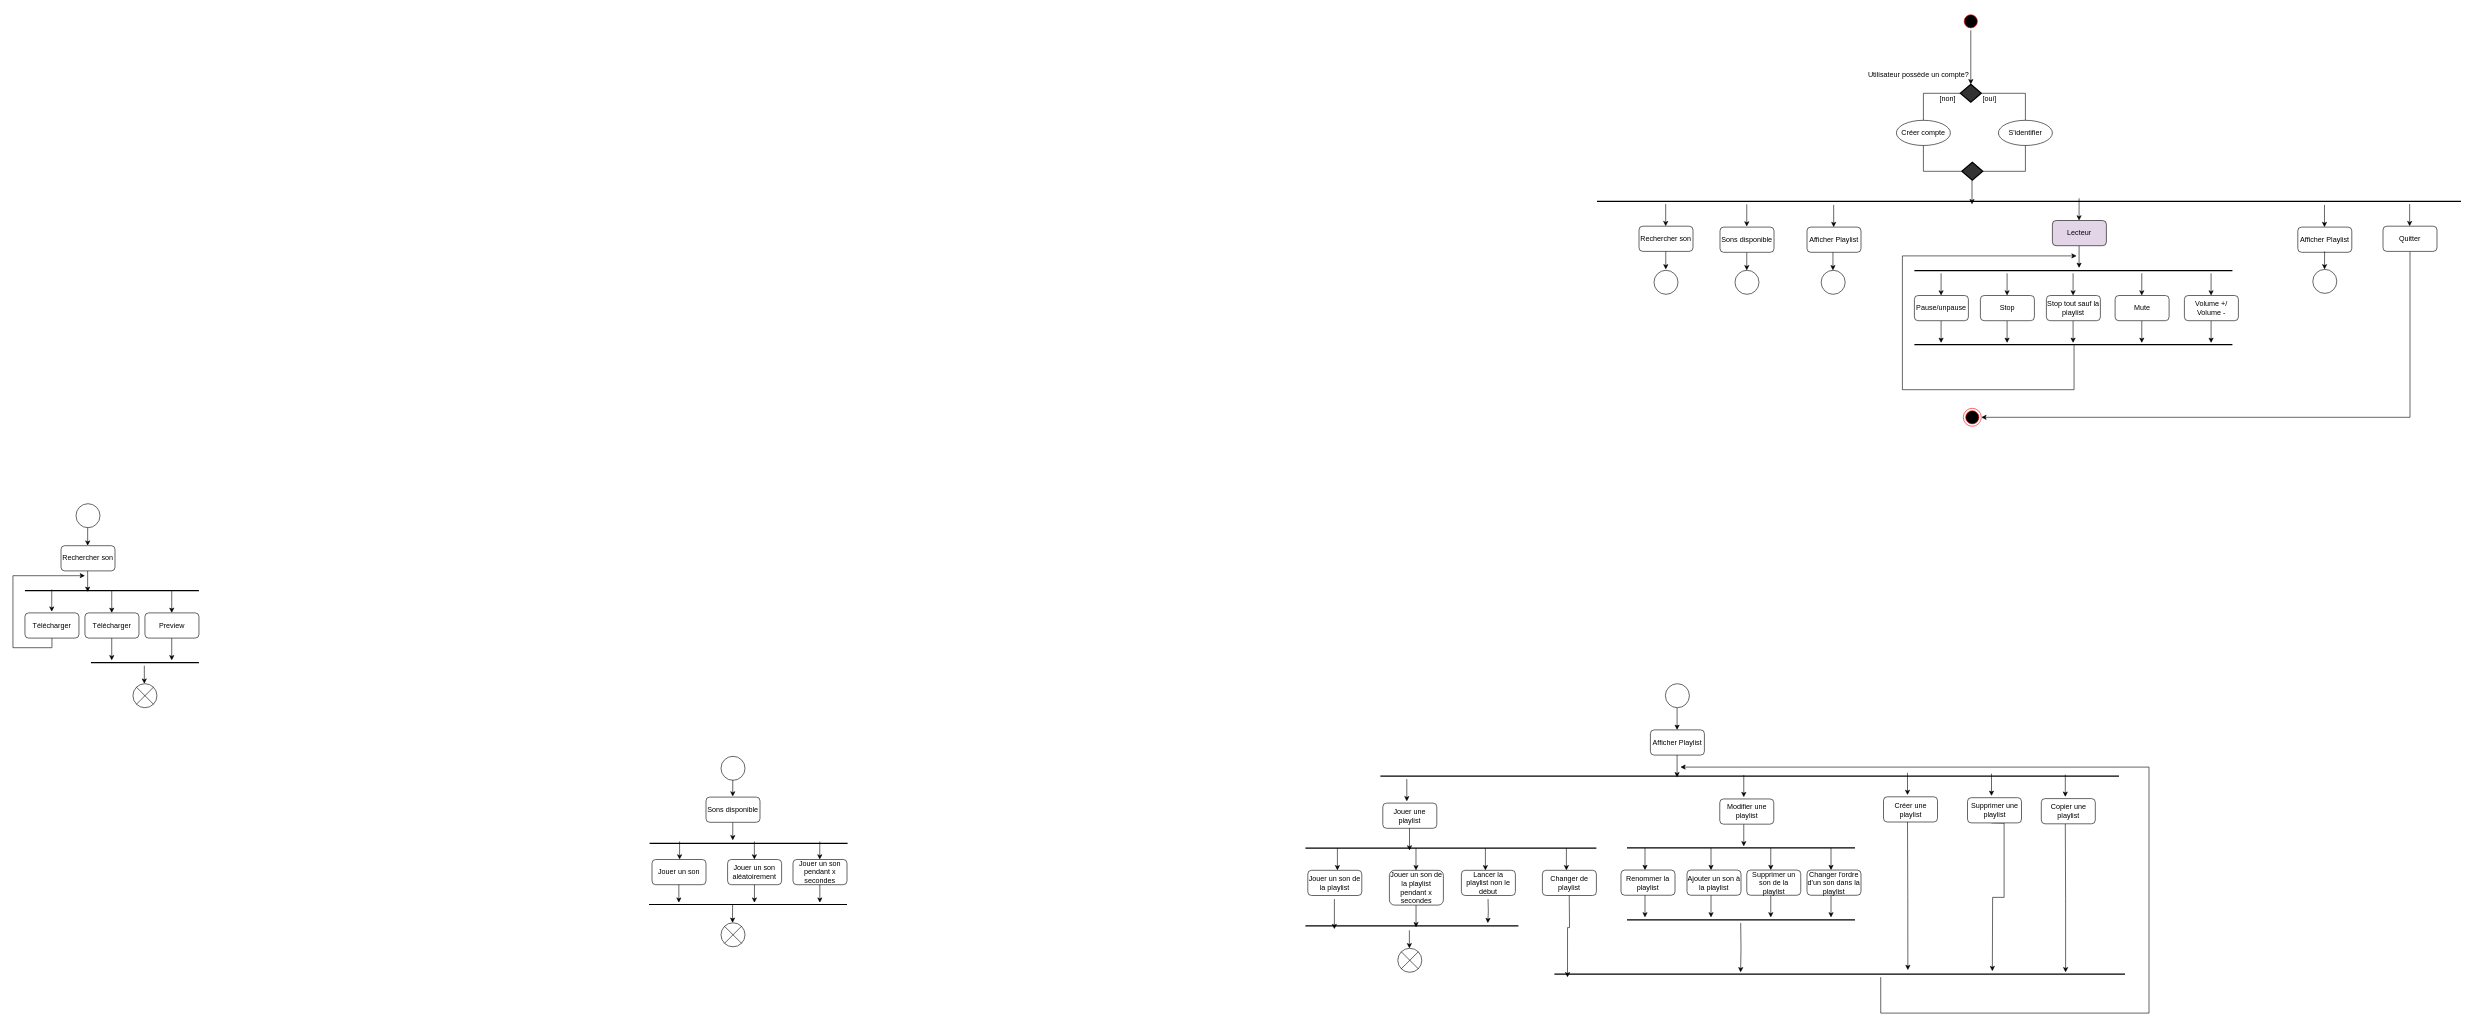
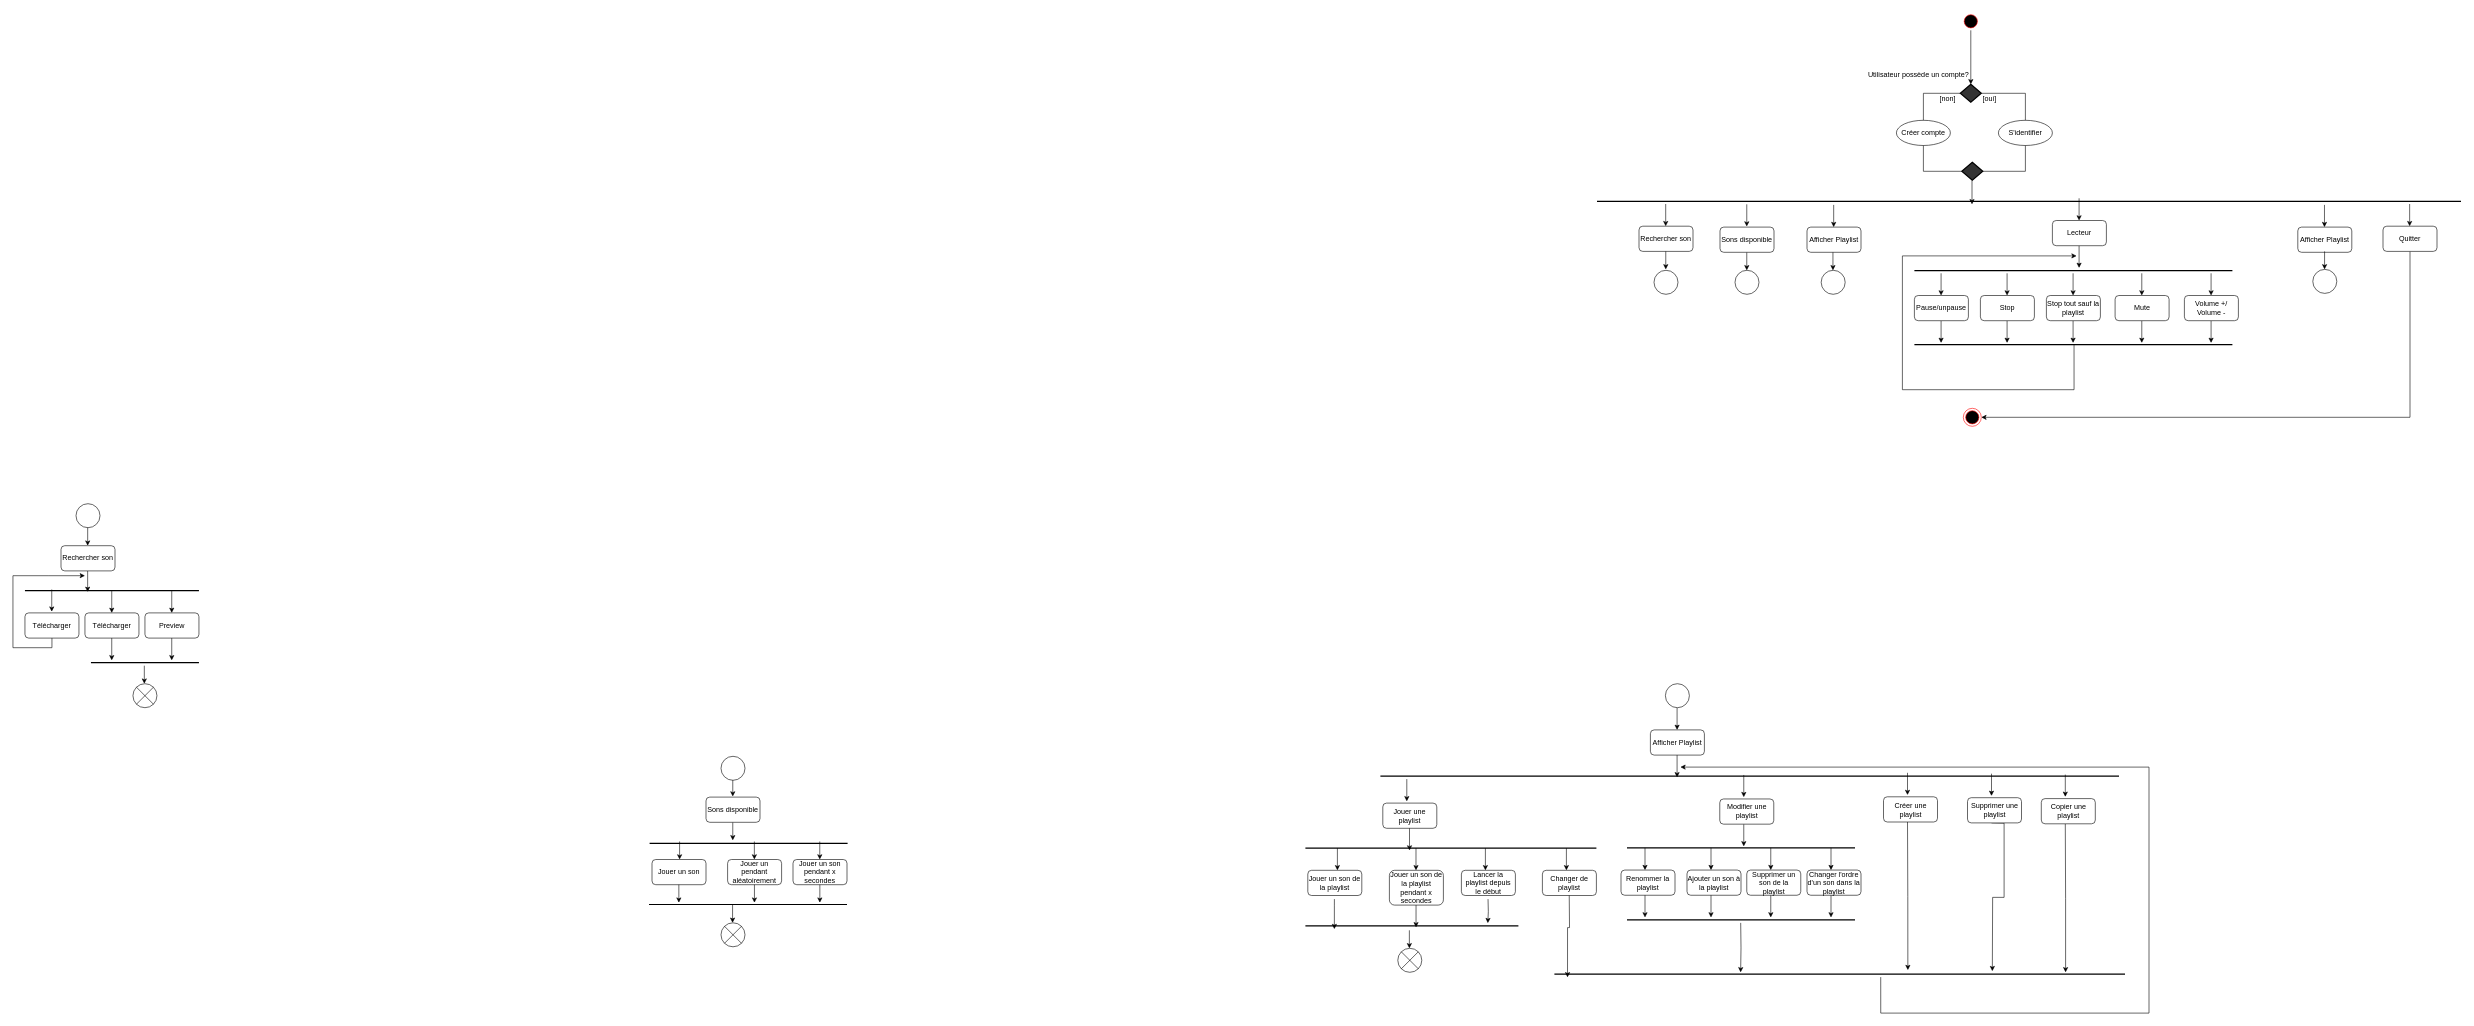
(2079, 233) -> (2079, 233)
(755, 872) -> (755, 872)
(1488, 883) -> (1488, 883)
